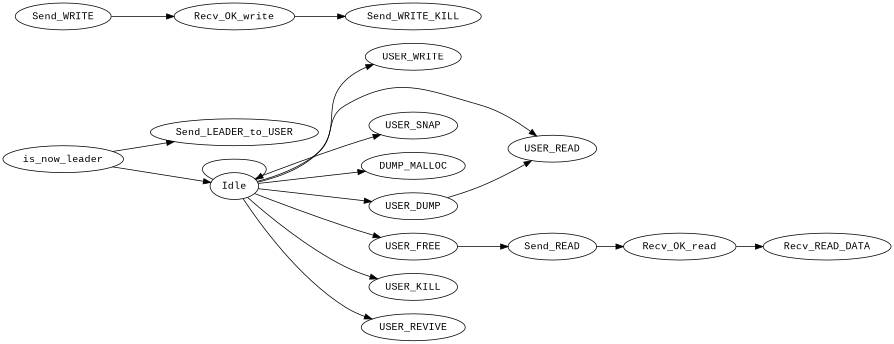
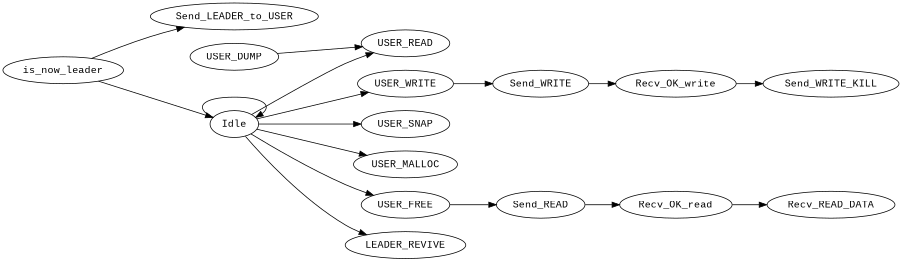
none -> (469, 84)
(413, 166) -> (405, 164)
(311, 195) -> none
(413, 287) -> none
(413, 327) -> (405, 245)
